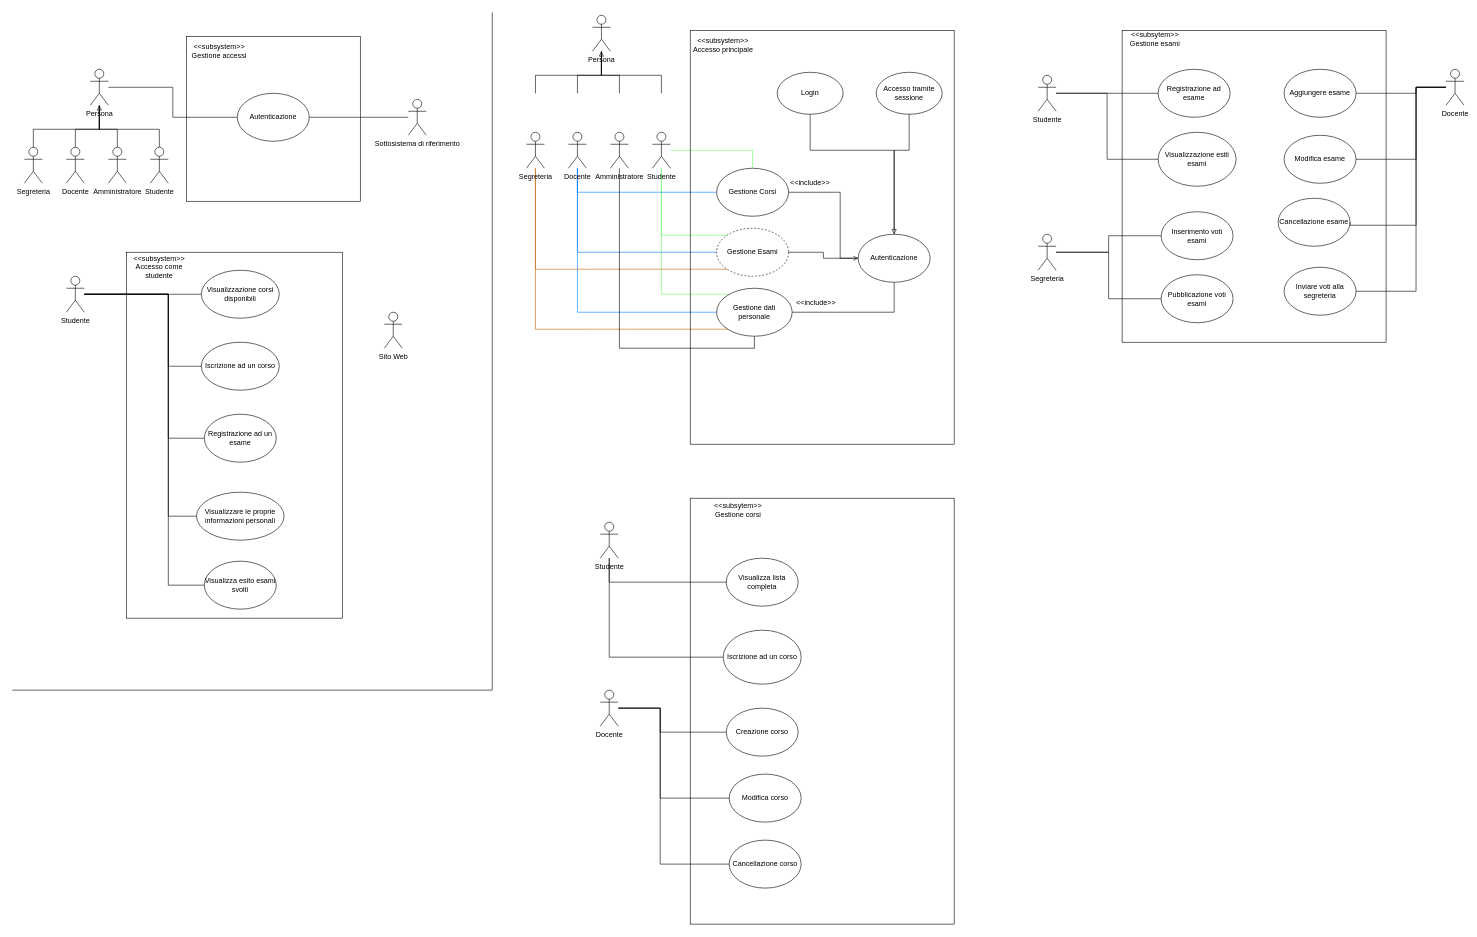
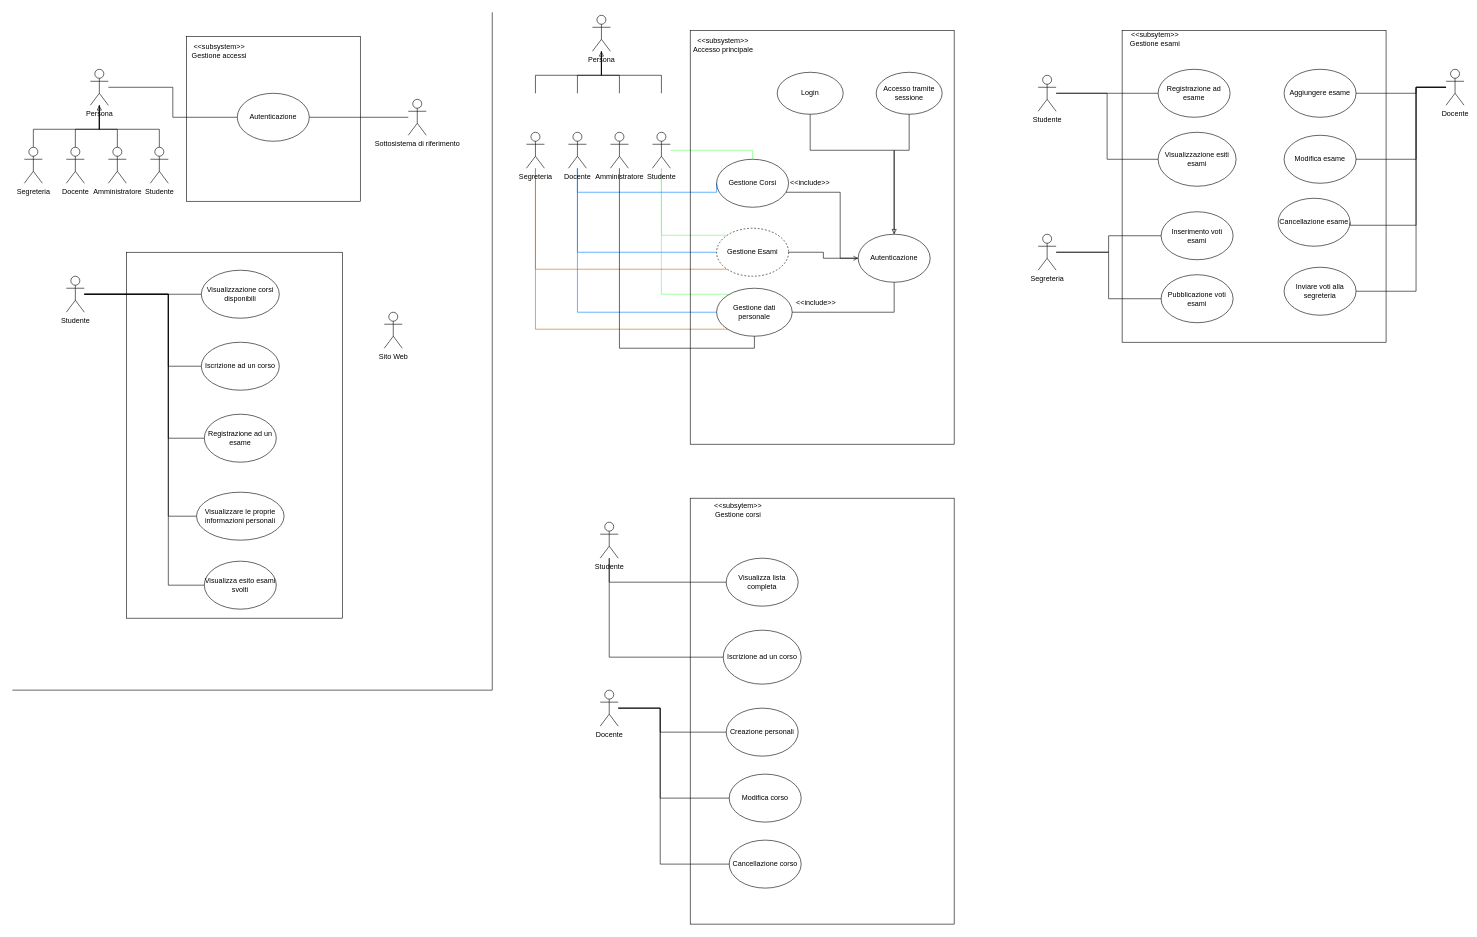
(753, 192) -> (753, 183)
(159, 267) -> none
(762, 732) -> (762, 732)
